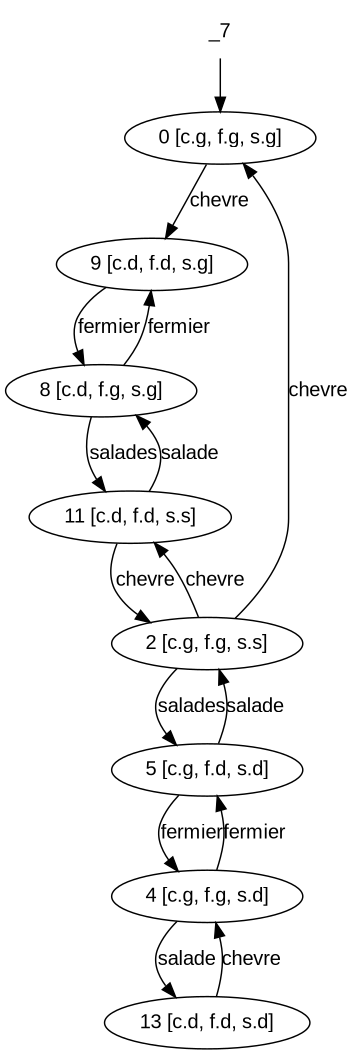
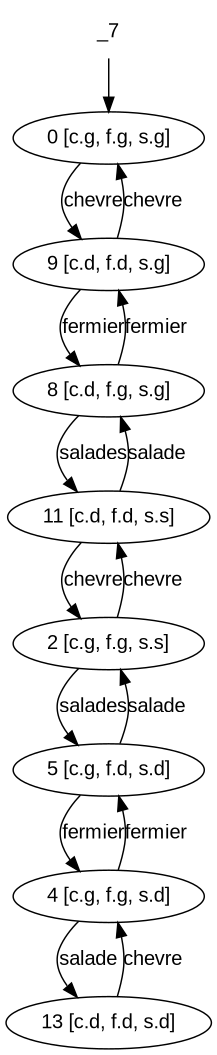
(289, 401) -> (124, 209)
